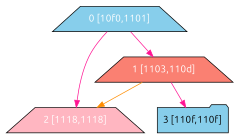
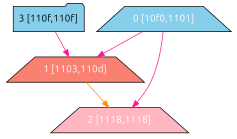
(177, 92) -> (60, 41)
